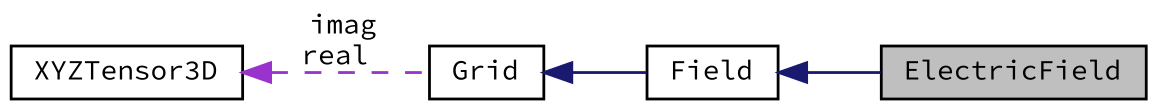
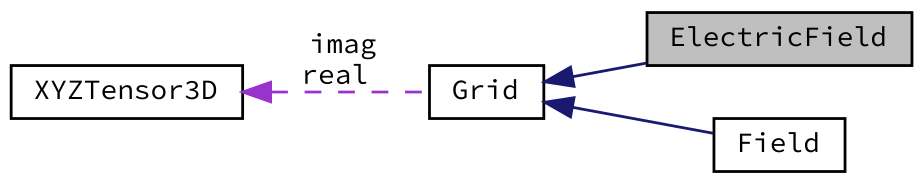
(844, 73) -> (609, 70)
